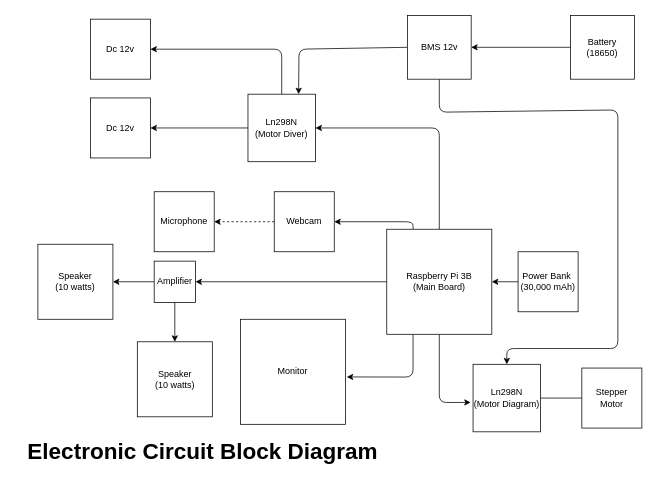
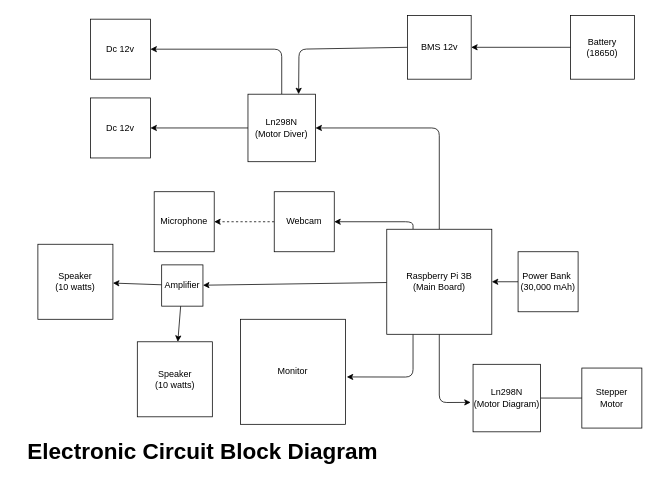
(175, 282) -> (182, 285)
(561, 348) -> none
